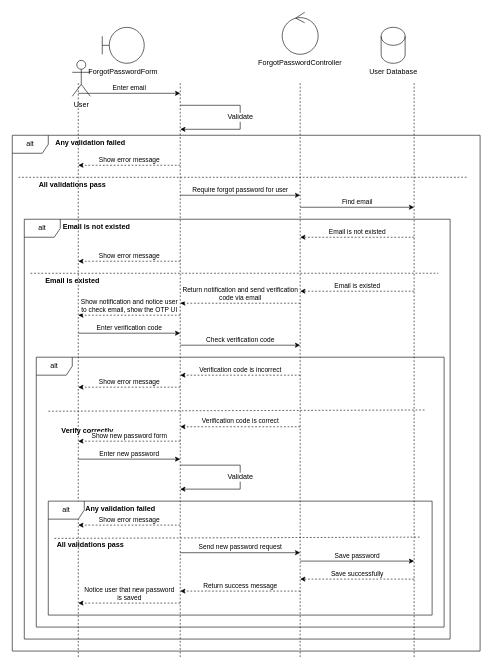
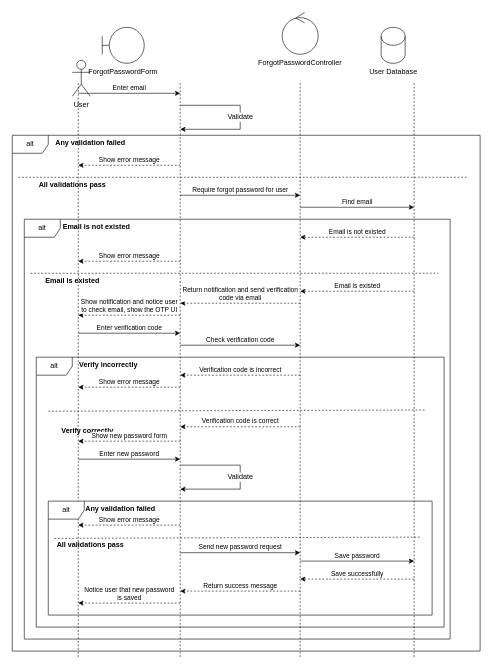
none -> (108, 365)
